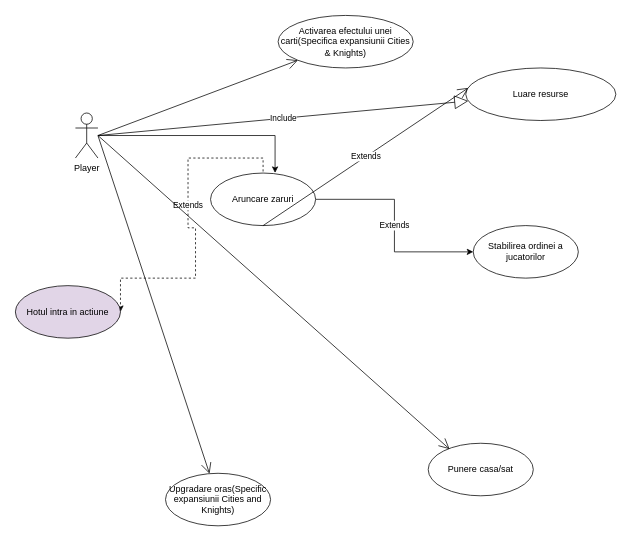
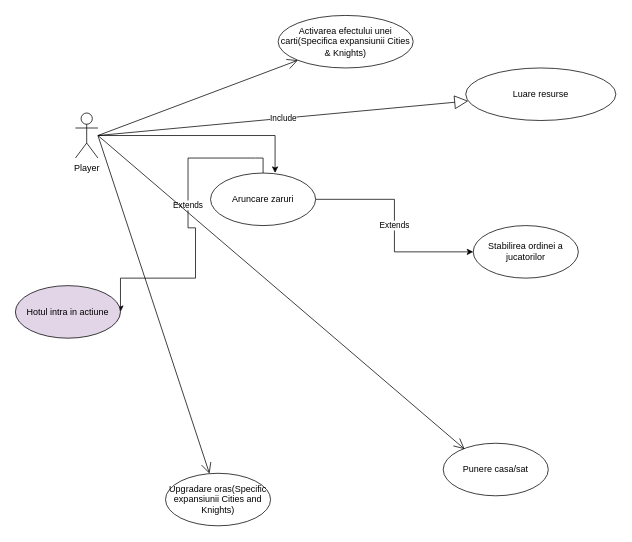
(365, 157) -> none
(177, 278) -> (177, 278)
(480, 469) -> (495, 469)
